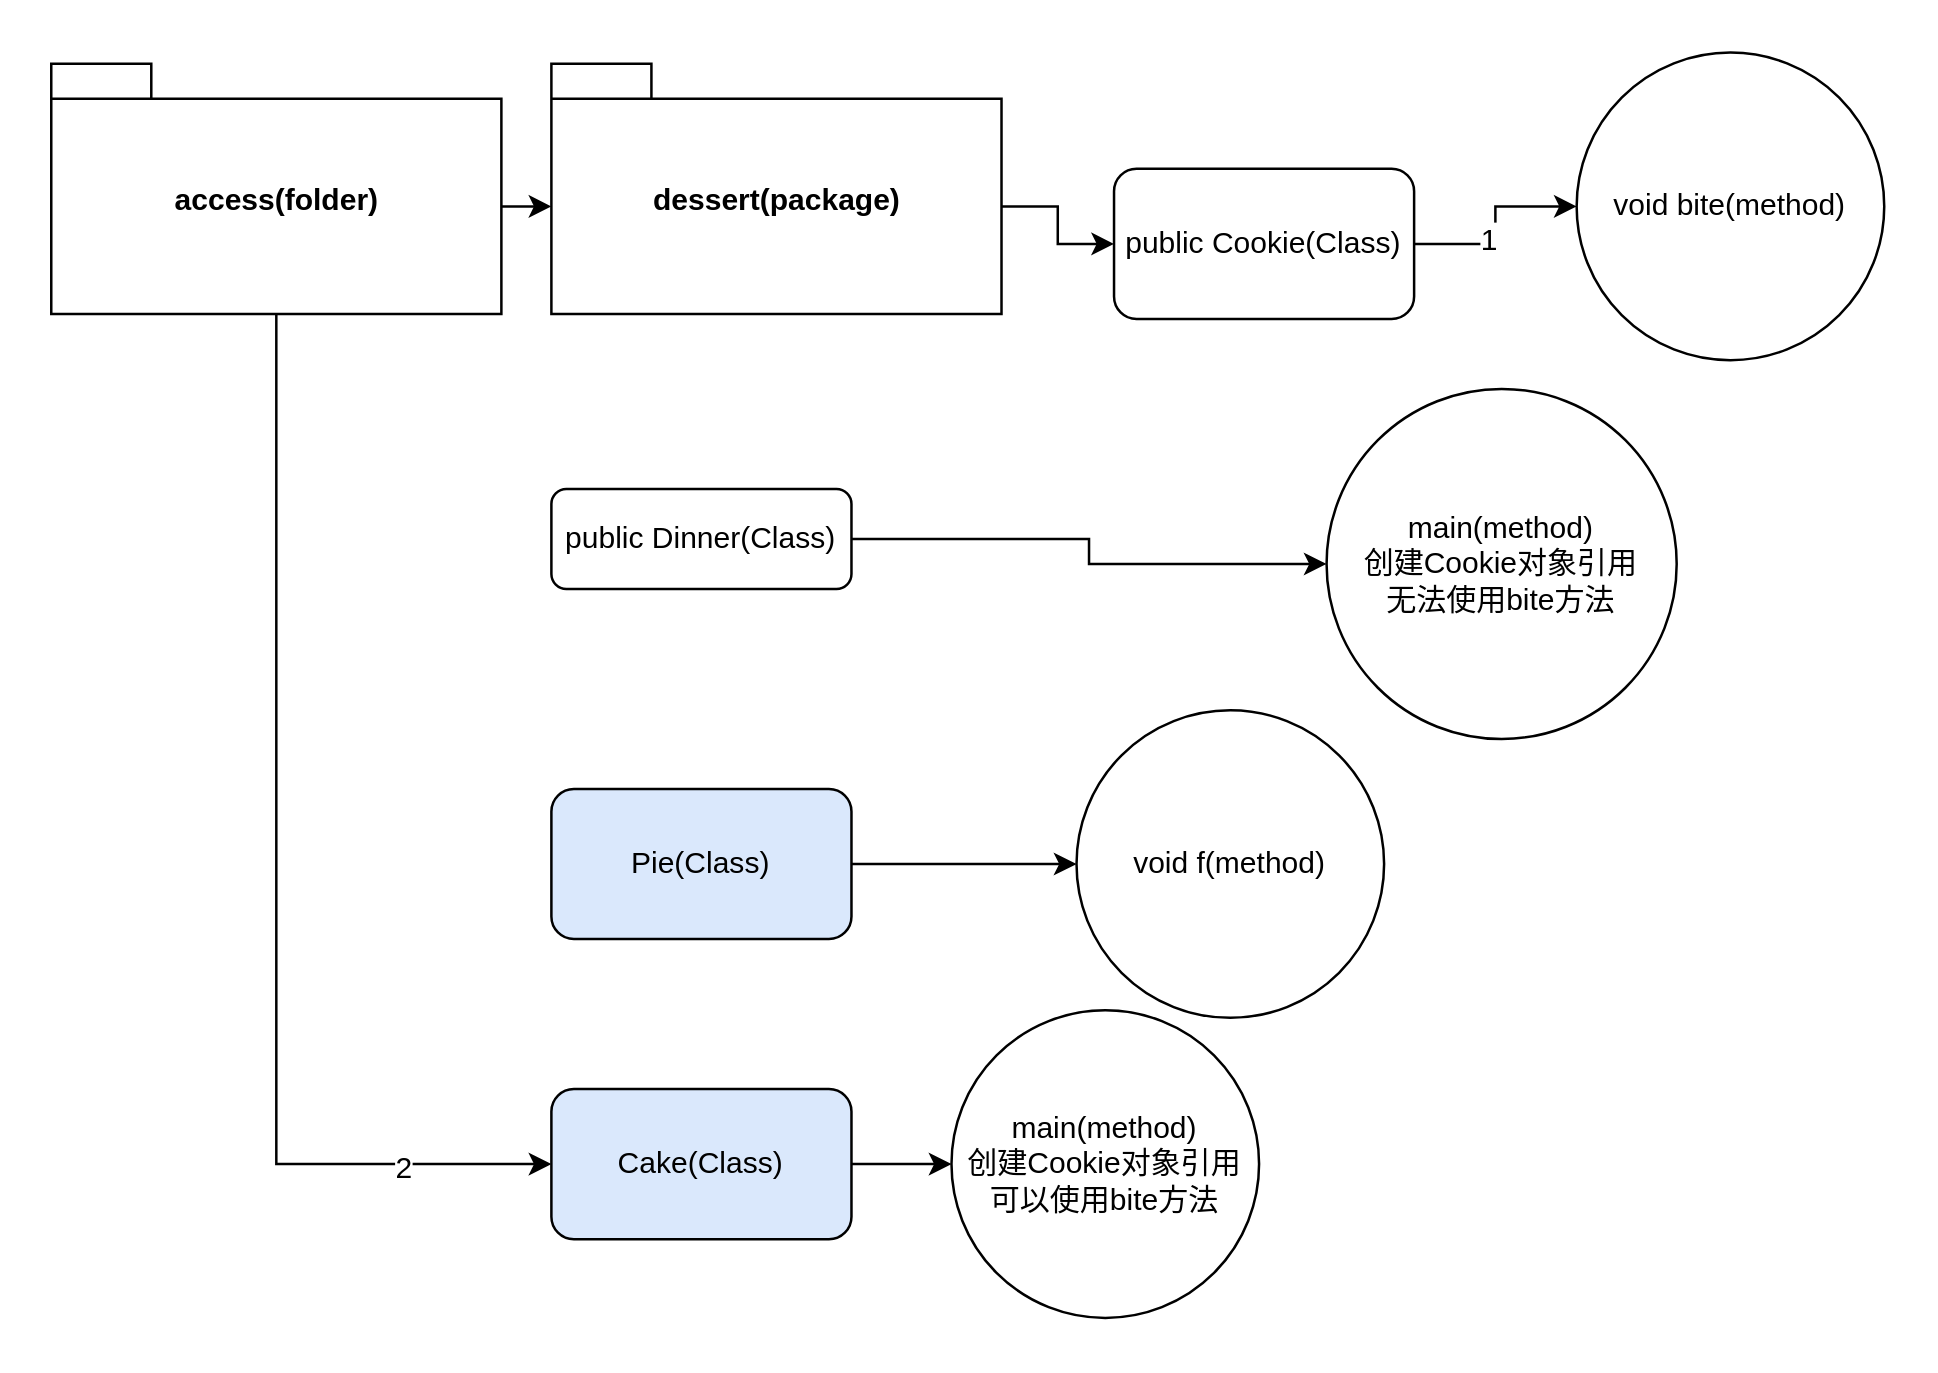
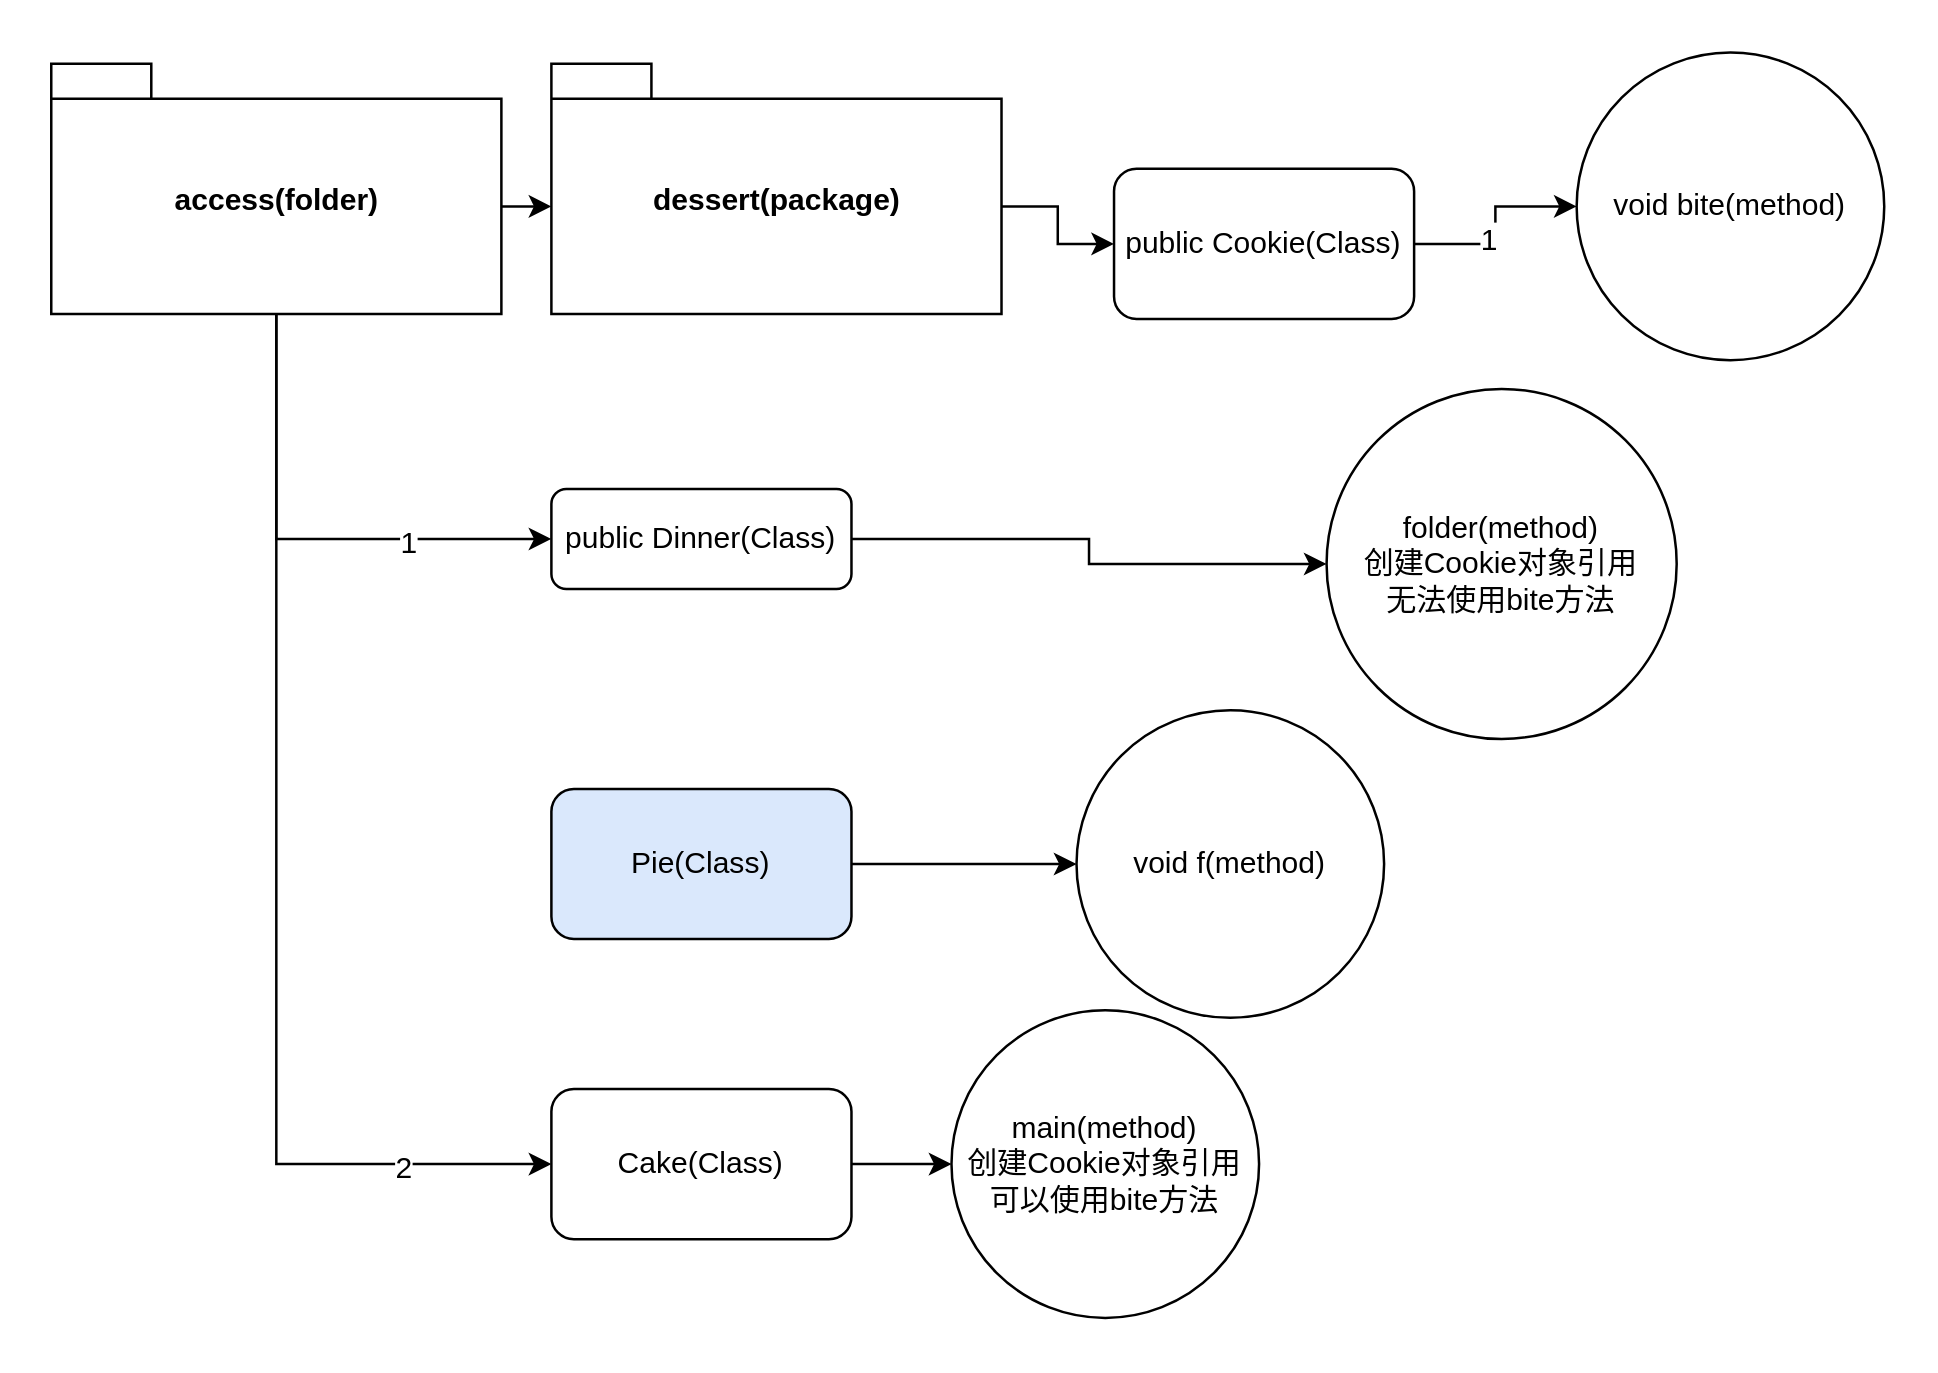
none -> (408, 539)
(1501, 564) -> (1501, 564)
(701, 1164) -> (701, 1164)
